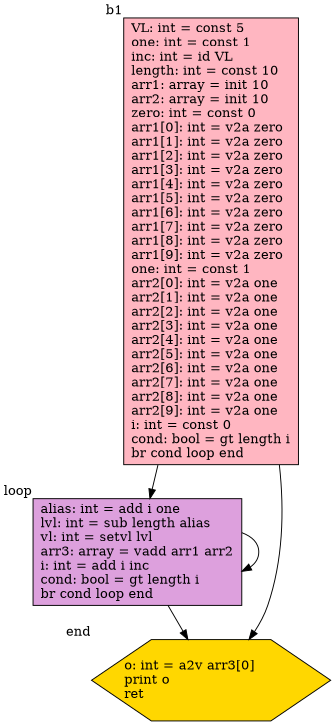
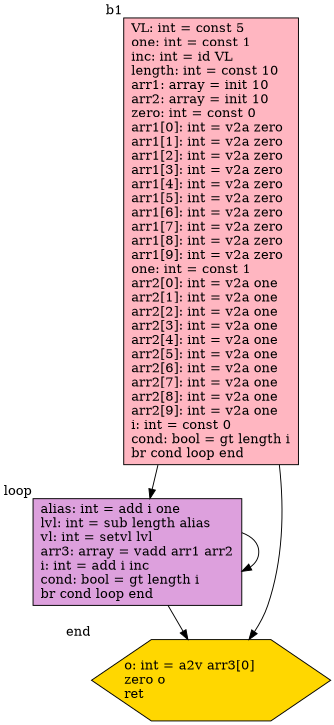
(211, 680) -> (211, 680)
